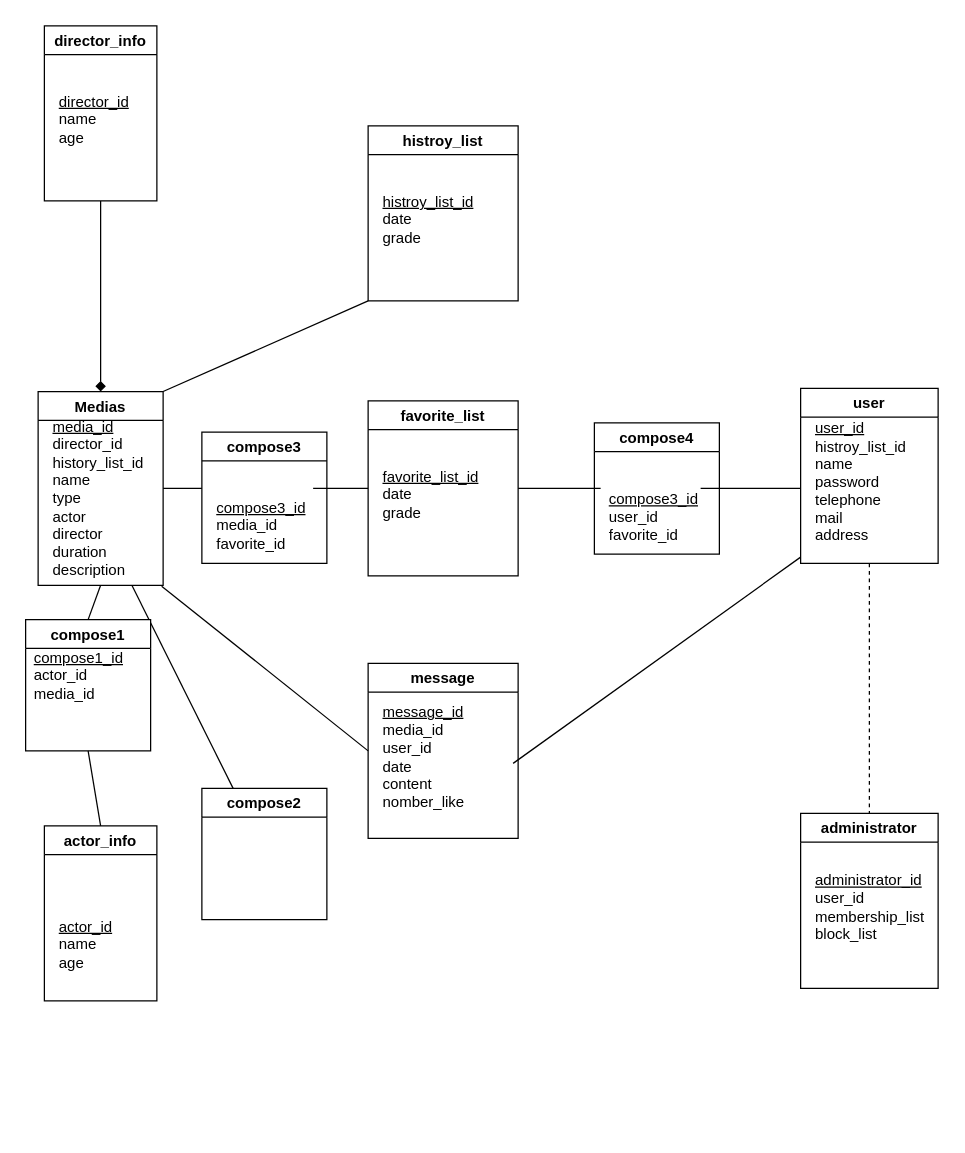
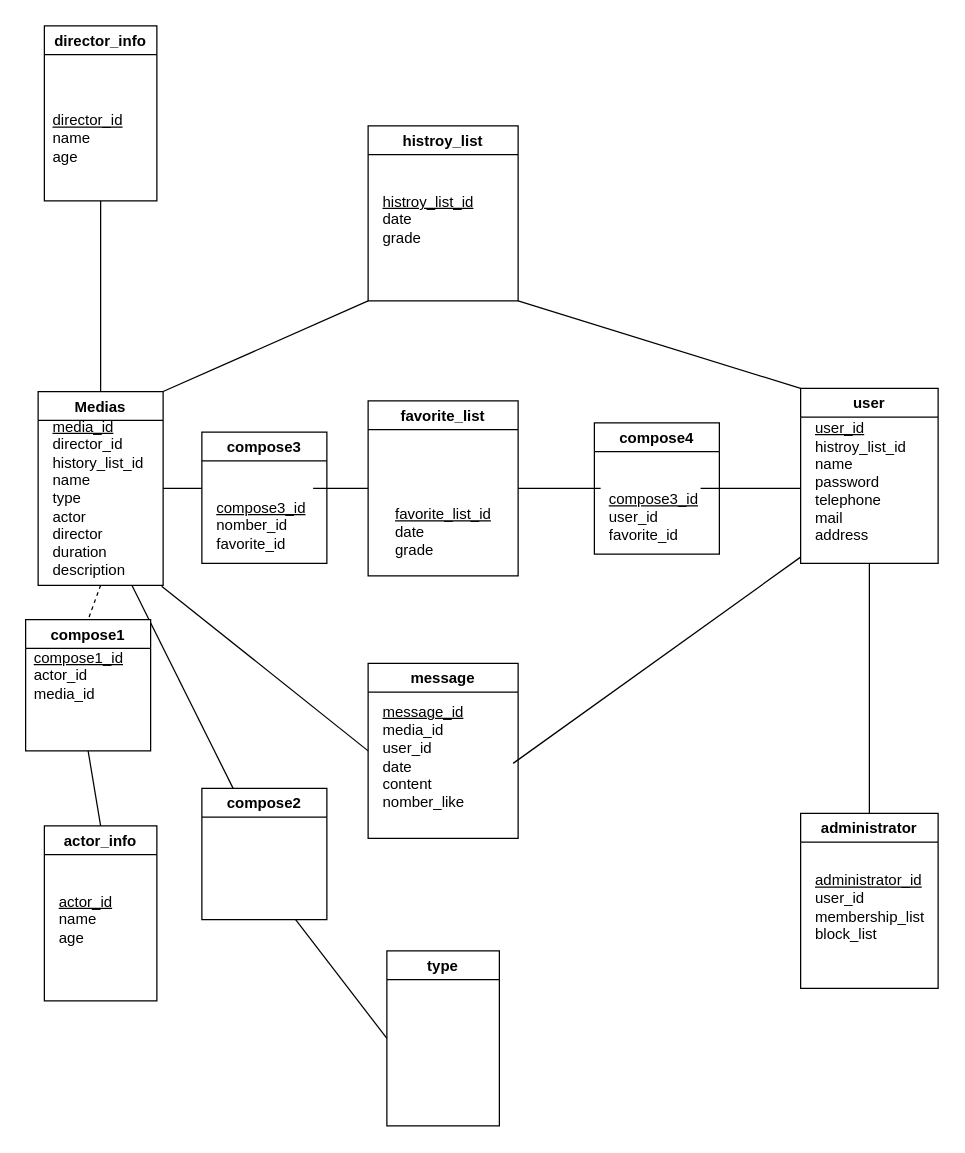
(101, 119) -> (94, 138)
none -> (660, 345)
(101, 381) -> (101, 385)
(437, 494) -> (449, 532)
(261, 526) -> (261, 526)
(94, 603) -> (94, 603)
(869, 689) -> (869, 689)
(94, 944) -> (94, 919)
none -> (341, 978)
none -> (443, 1038)
